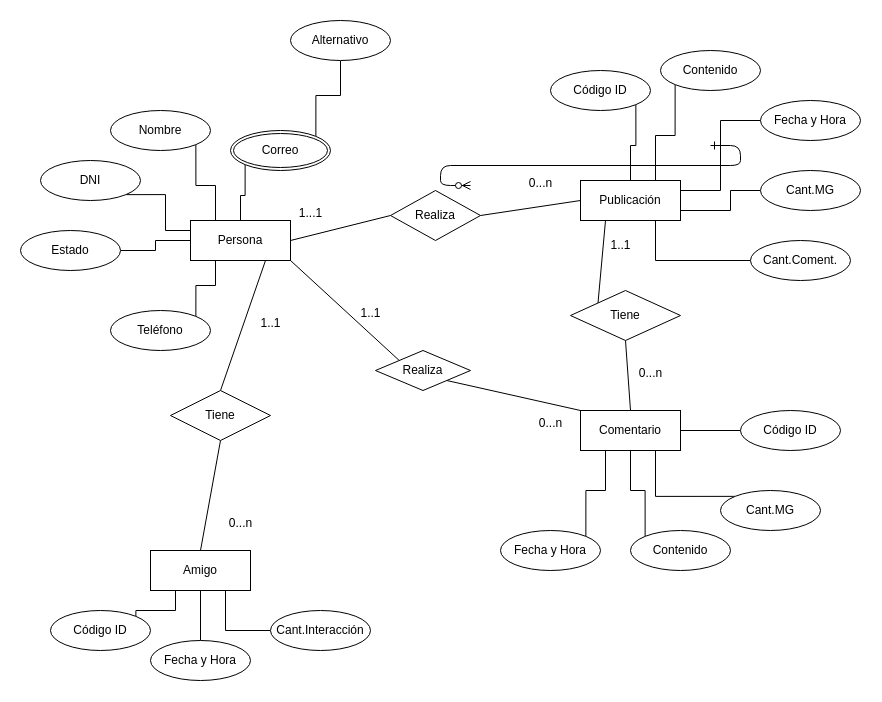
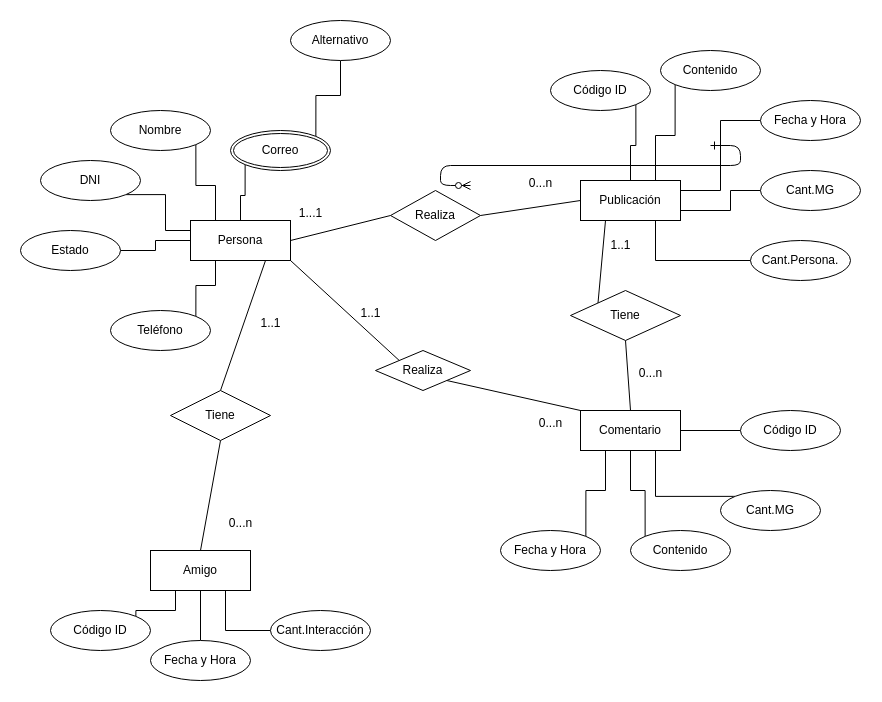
(801, 261) -> (801, 261)
